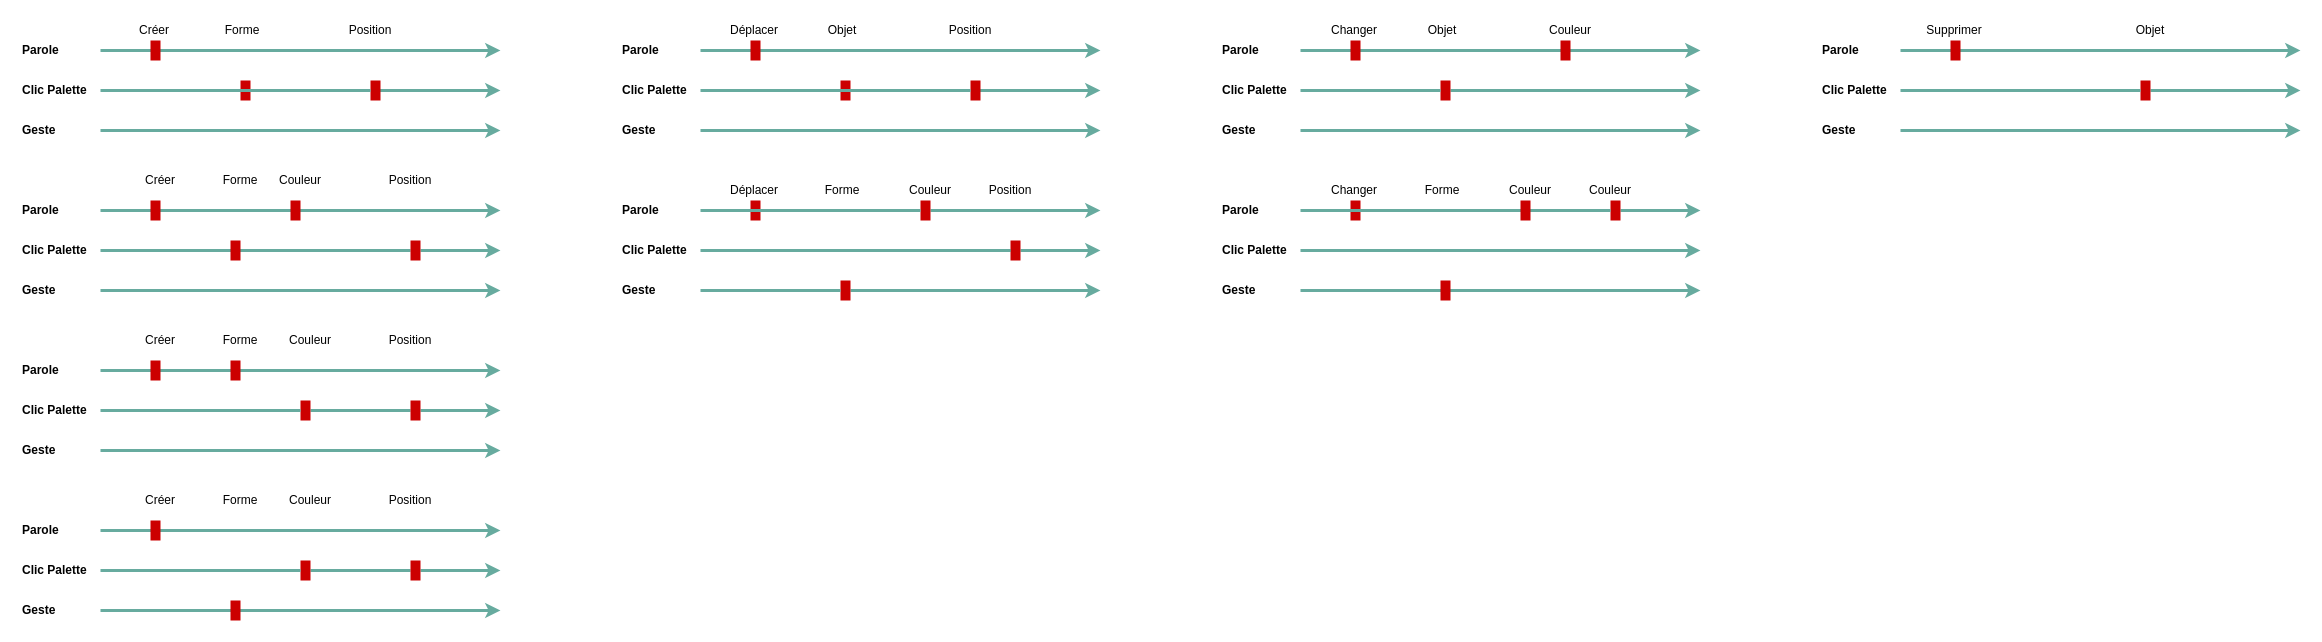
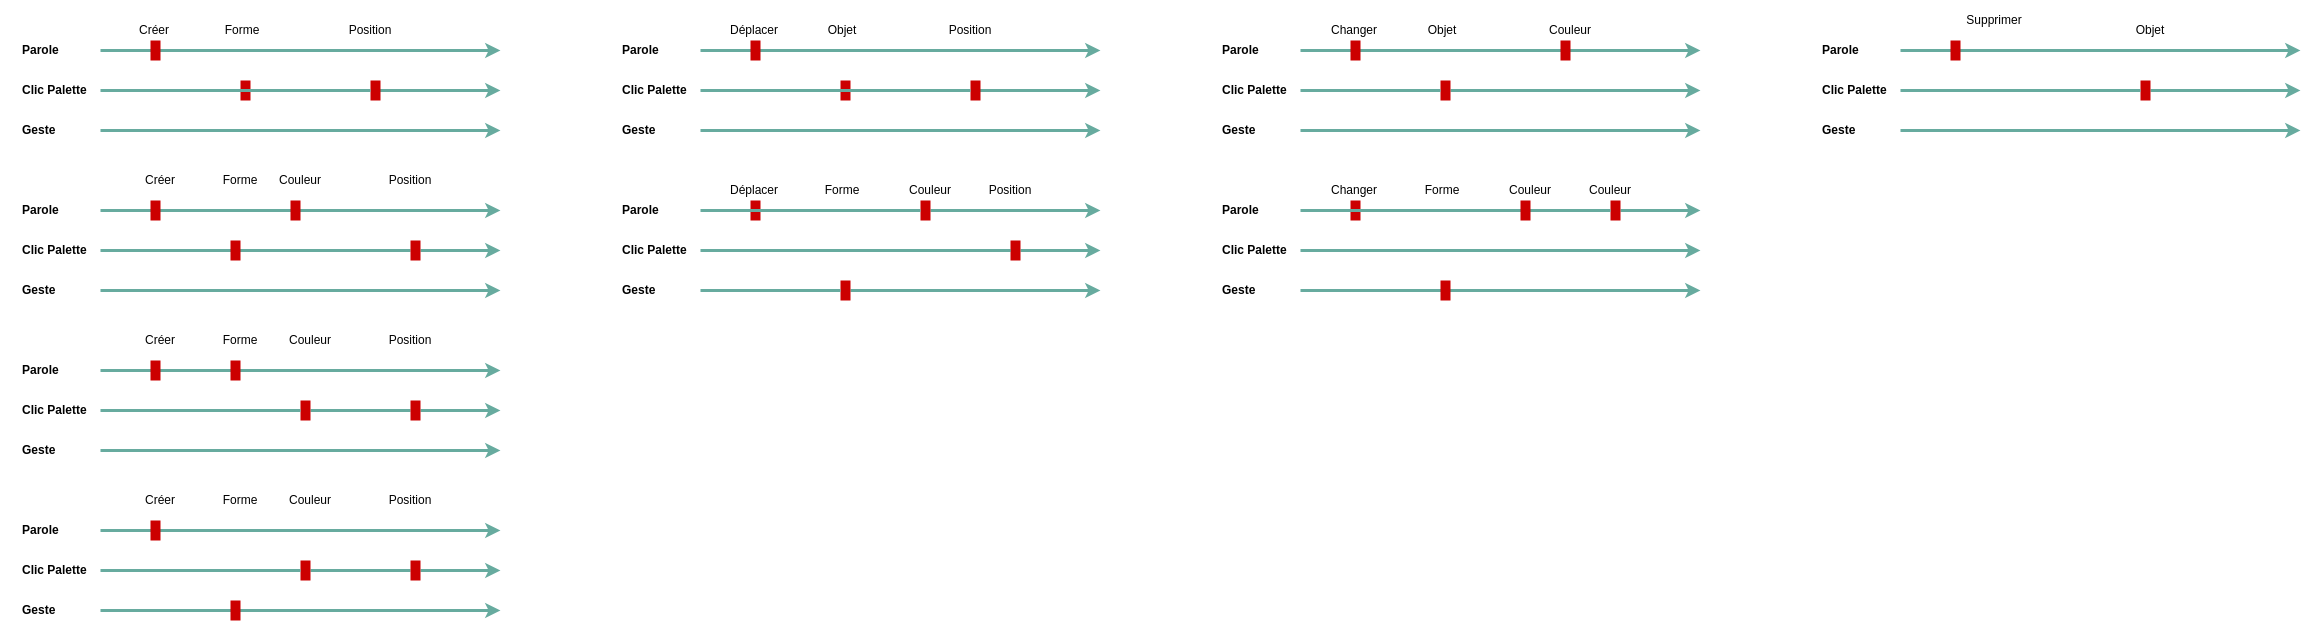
(1955, 31) -> (1995, 21)
